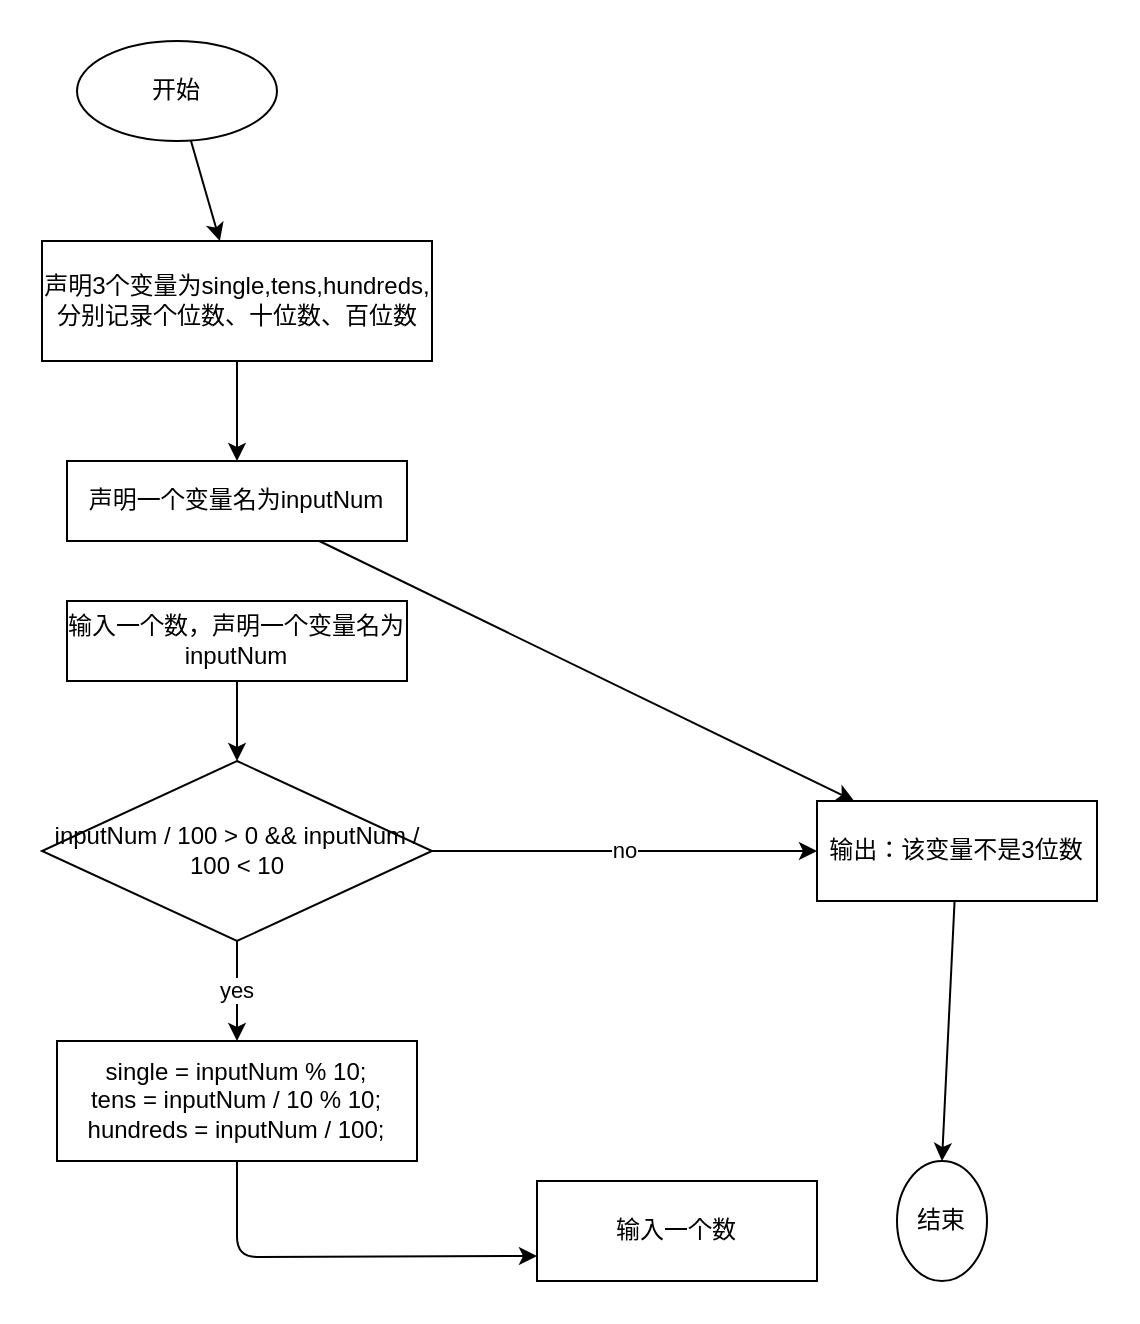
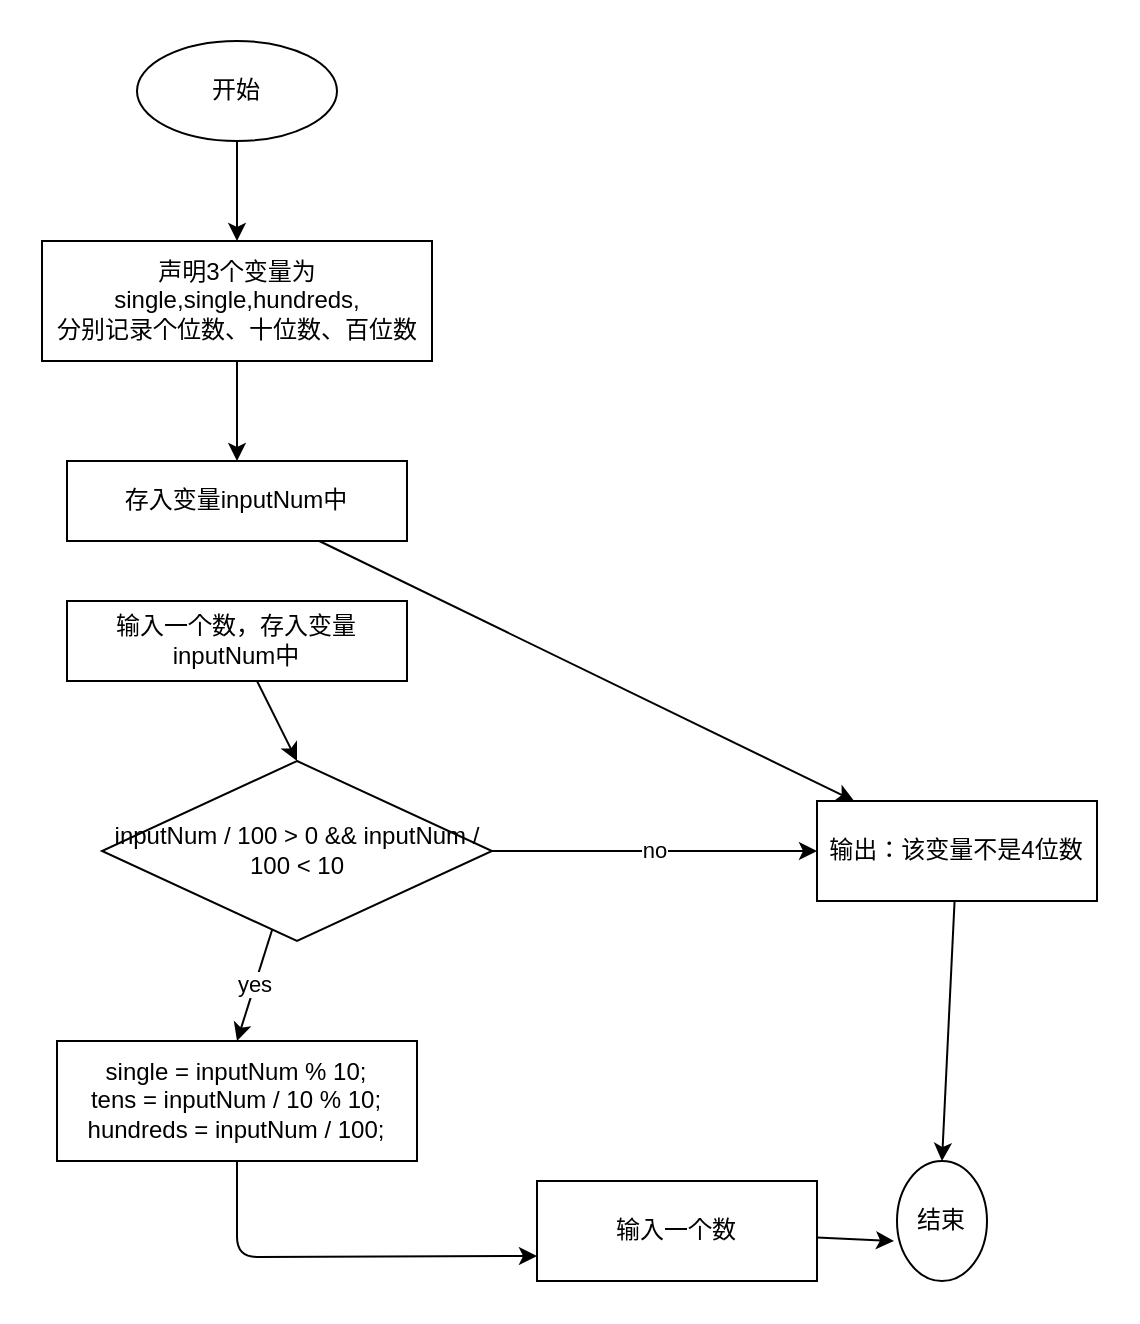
(177, 91) -> (237, 91)
(238, 301) -> (238, 301)
(237, 501) -> (237, 501)
(237, 641) -> (237, 641)
(237, 851) -> (297, 851)
(957, 851) -> (957, 851)
none -> (849, 1239)
